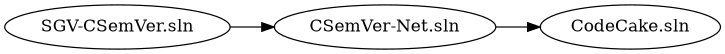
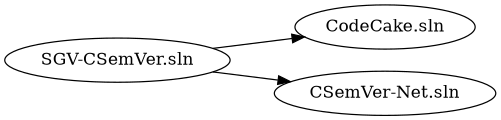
(512, 27) -> (252, 43)
